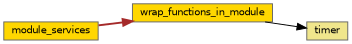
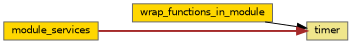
(111, 24) -> (198, 31)
